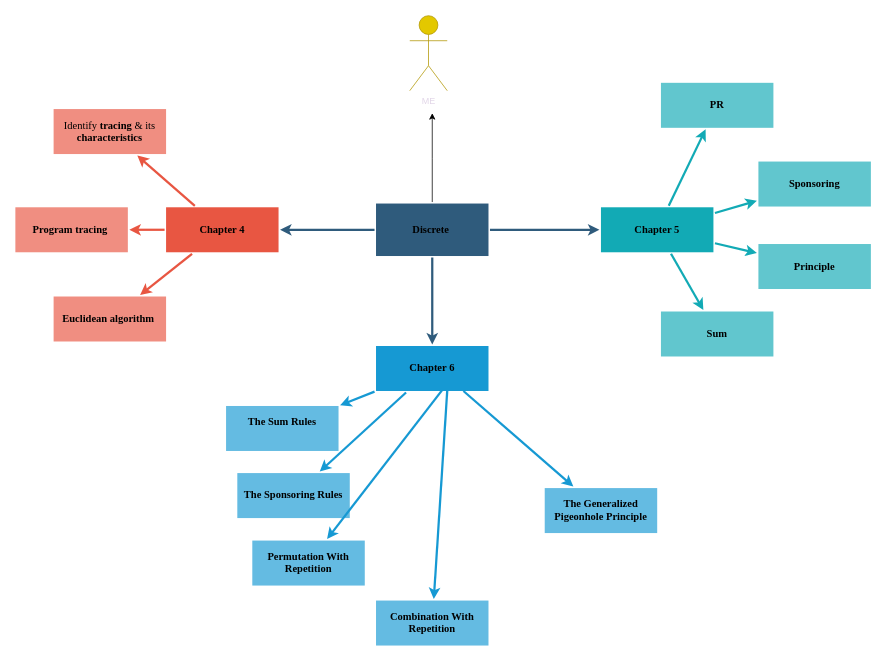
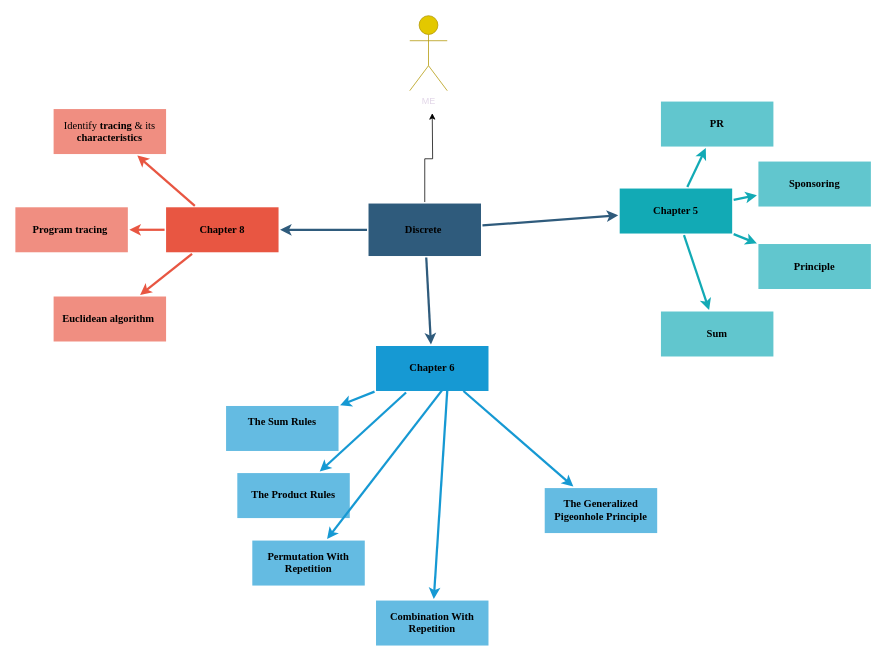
(717, 105) -> (717, 124)
(222, 230) -> (222, 230)
(432, 230) -> (425, 230)
(657, 230) -> (676, 211)
(294, 495) -> (294, 495)
